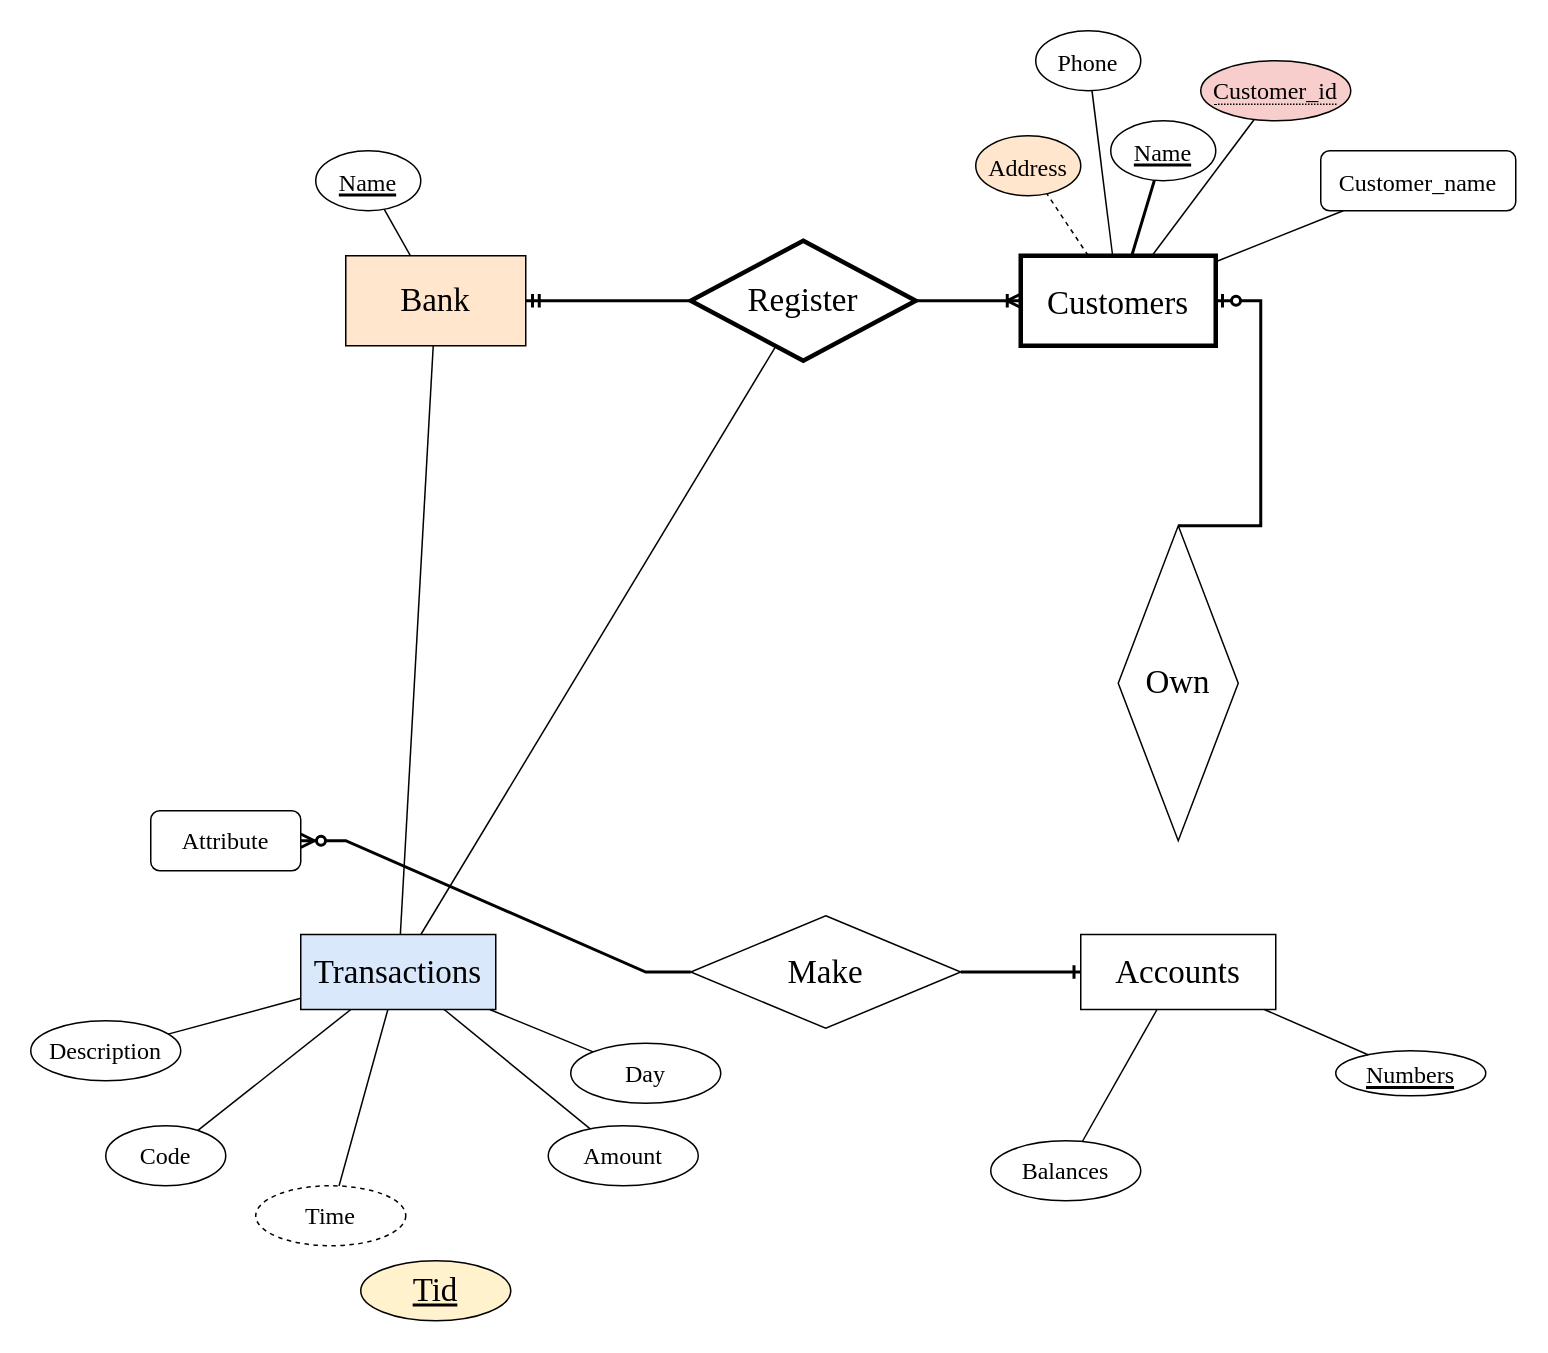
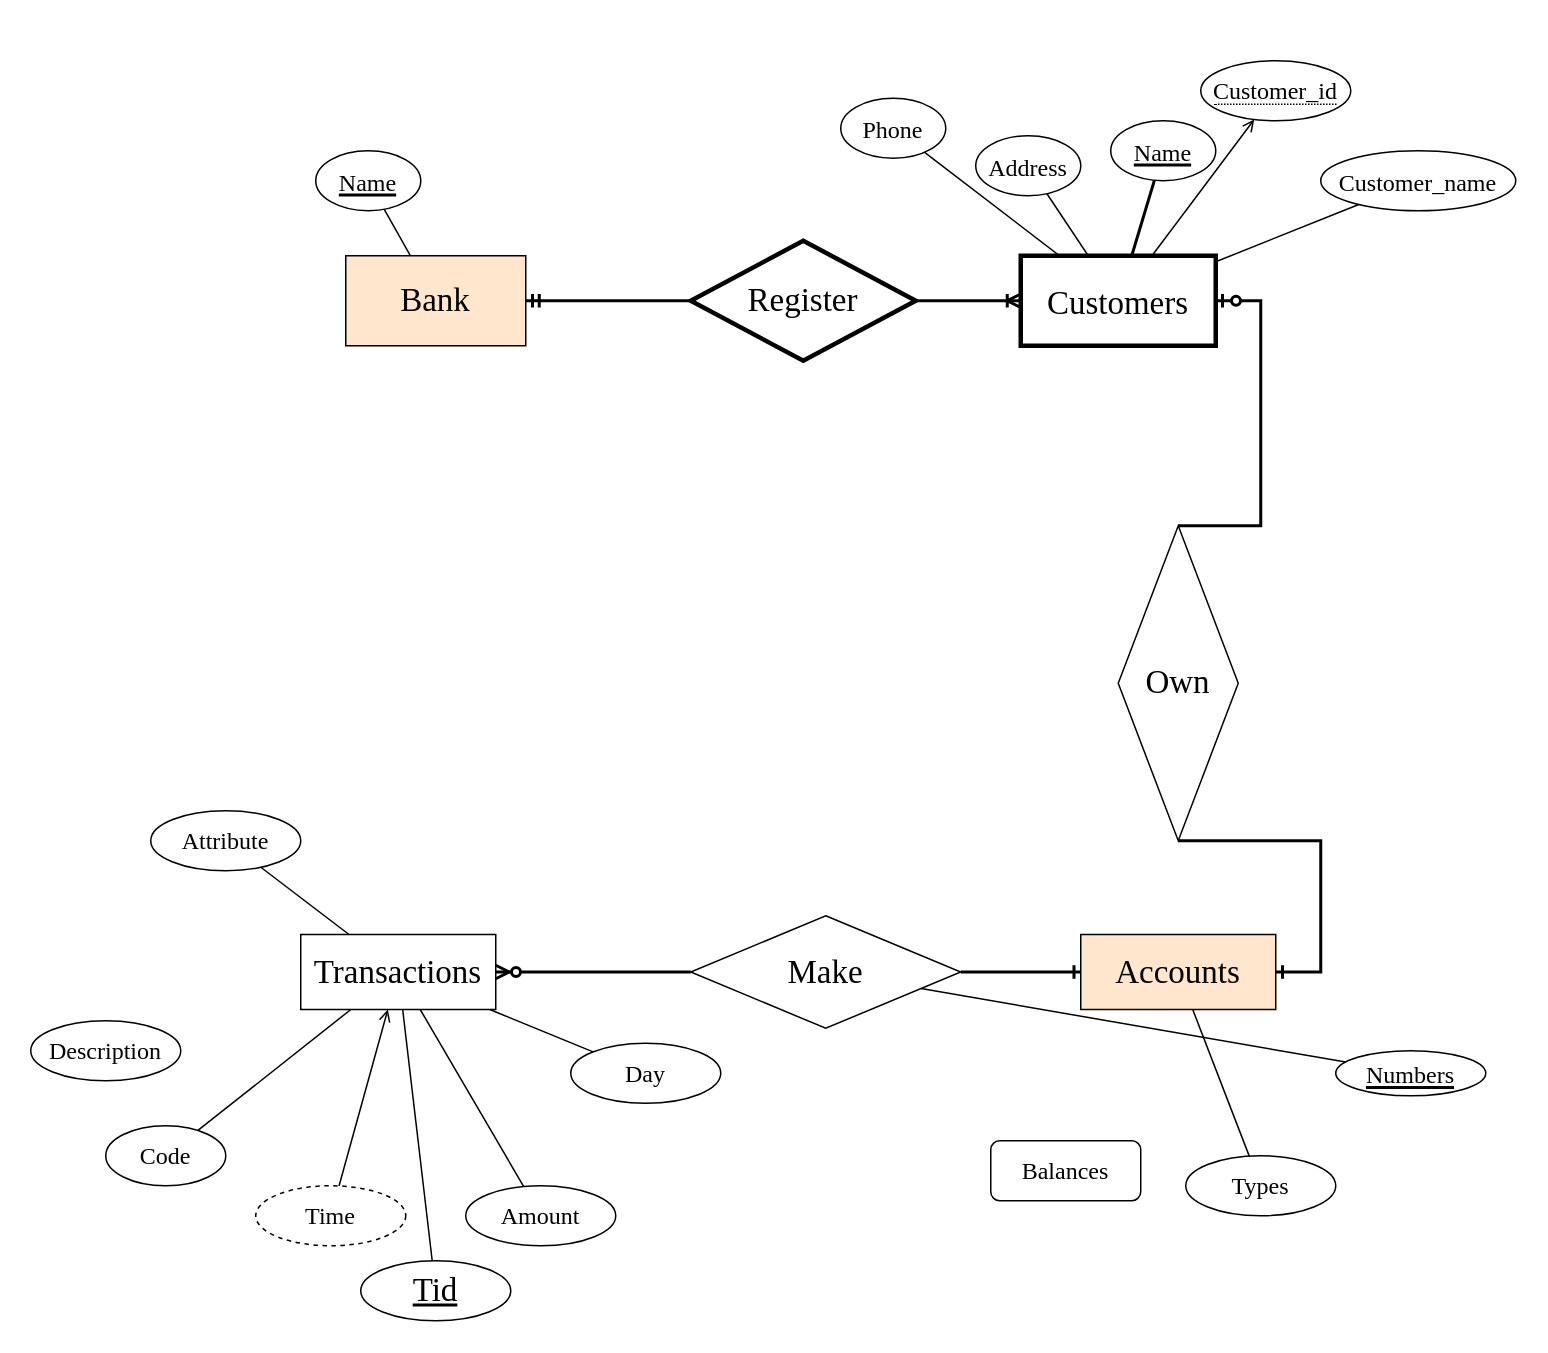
(1088, 61) -> (893, 128)
(1276, 91) -> (1276, 91)
(1251, 123) -> (1250, 125)
(1028, 166) -> (1028, 166)
(1418, 181) -> (1418, 181)
(1067, 224) -> (1067, 224)
(417, 641) -> (417, 1135)
(598, 641) -> (305, 901)
(226, 841) -> (226, 841)
none -> (1321, 858)
(475, 897) -> (571, 972)
(398, 972) -> (398, 972)
(1178, 972) -> (1178, 972)
(386, 1015) -> (386, 1016)
(235, 1016) -> none
(1317, 1032) -> (1133, 1025)
(1120, 1075) -> none
none -> (1221, 1082)
(623, 1156) -> (541, 1216)
(1066, 1171) -> (1066, 1171)
none -> (1261, 1186)
(436, 1291) -> (436, 1291)
